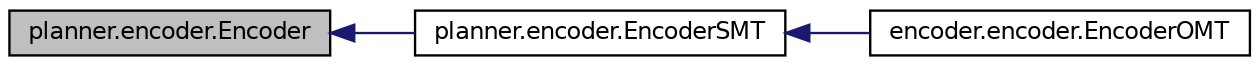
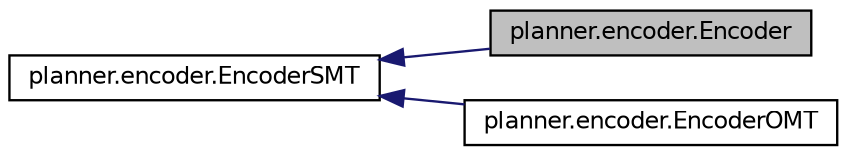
(385, 33) -> (447, 53)
(1060, 33) -> (651, 123)
